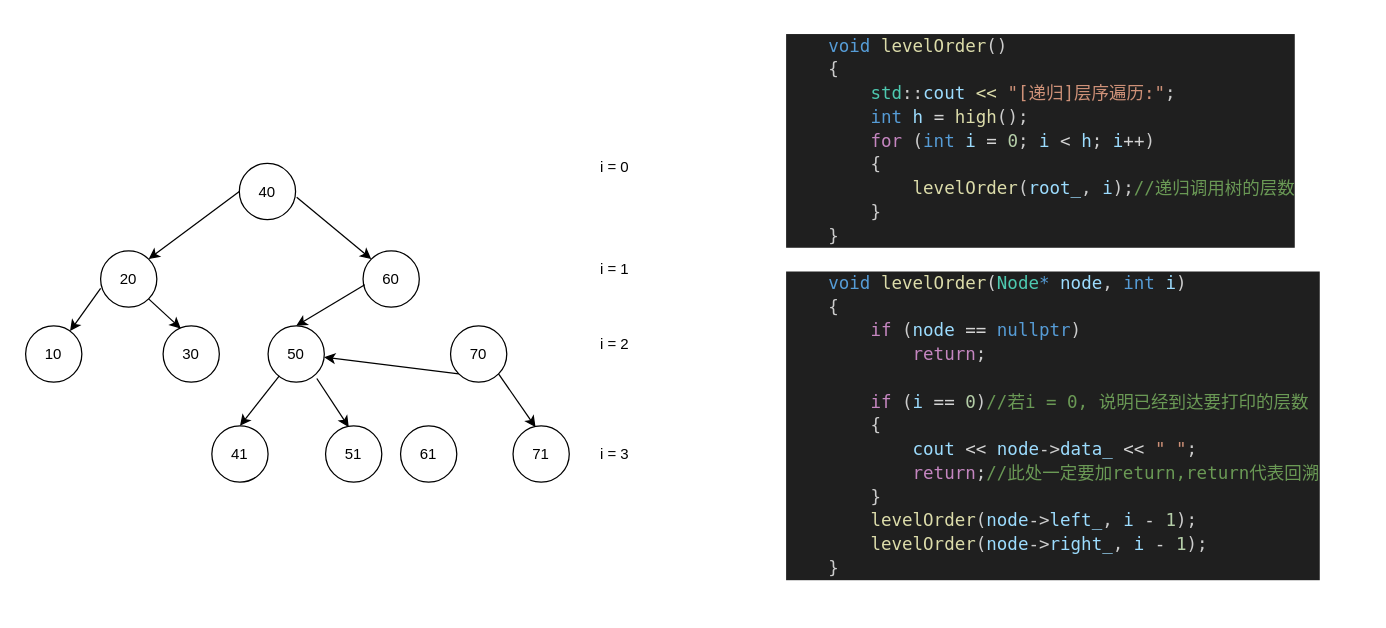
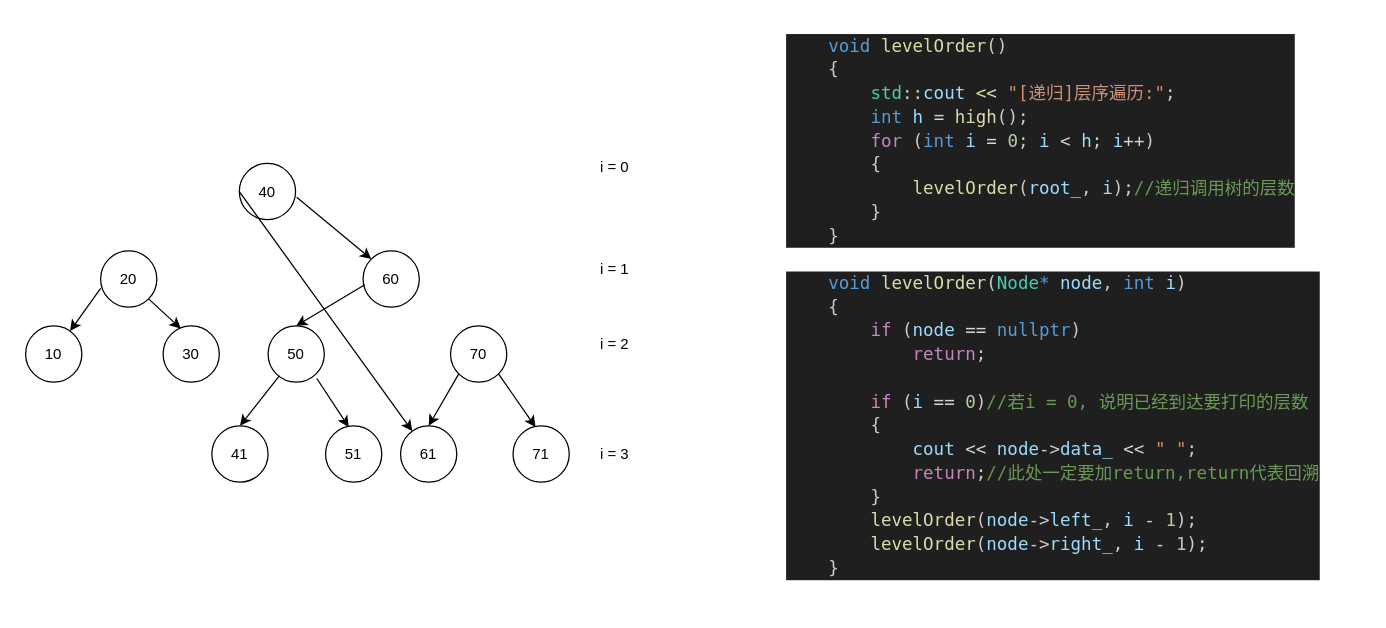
(198, 222) -> (322, 306)
(396, 366) -> (446, 396)
